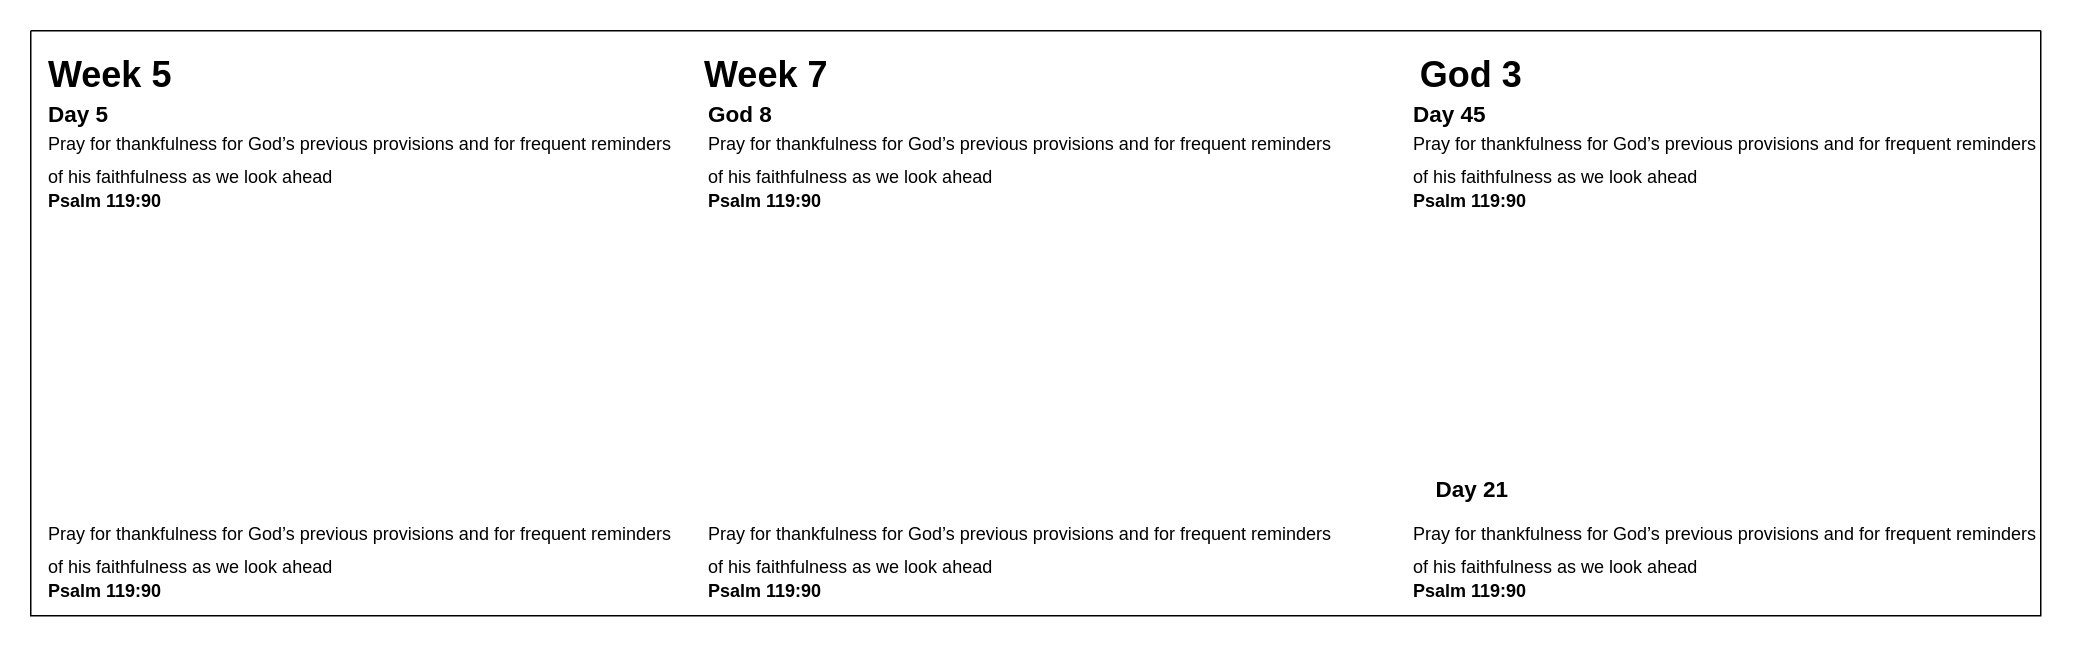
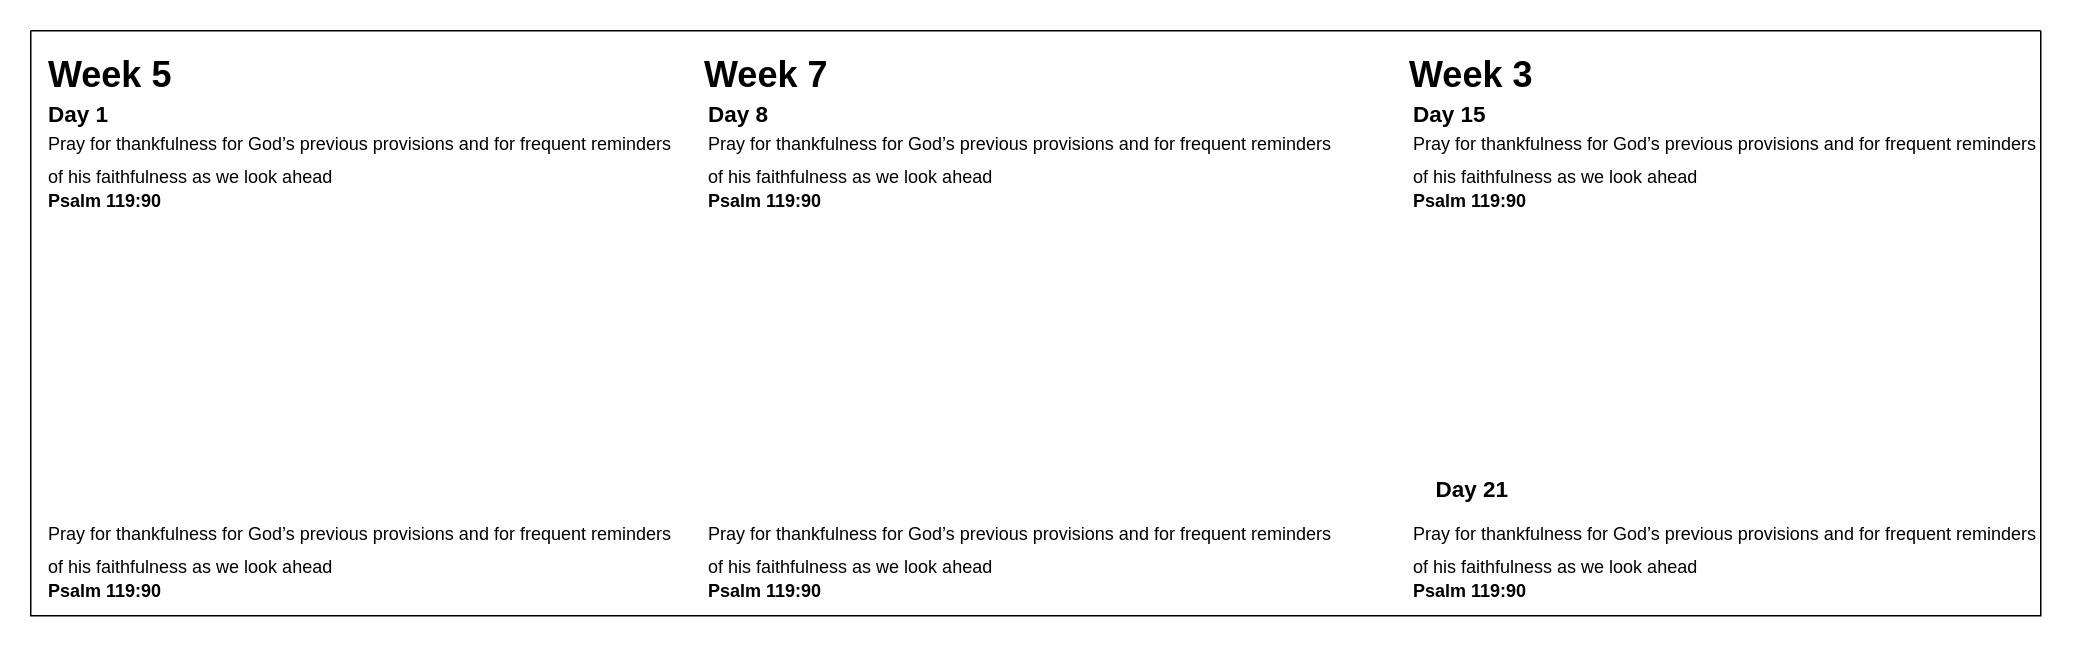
(1472, 76) -> (1472, 76)
(72, 113) -> (72, 113)
(732, 113) -> (732, 113)
(1442, 113) -> (1442, 113)
